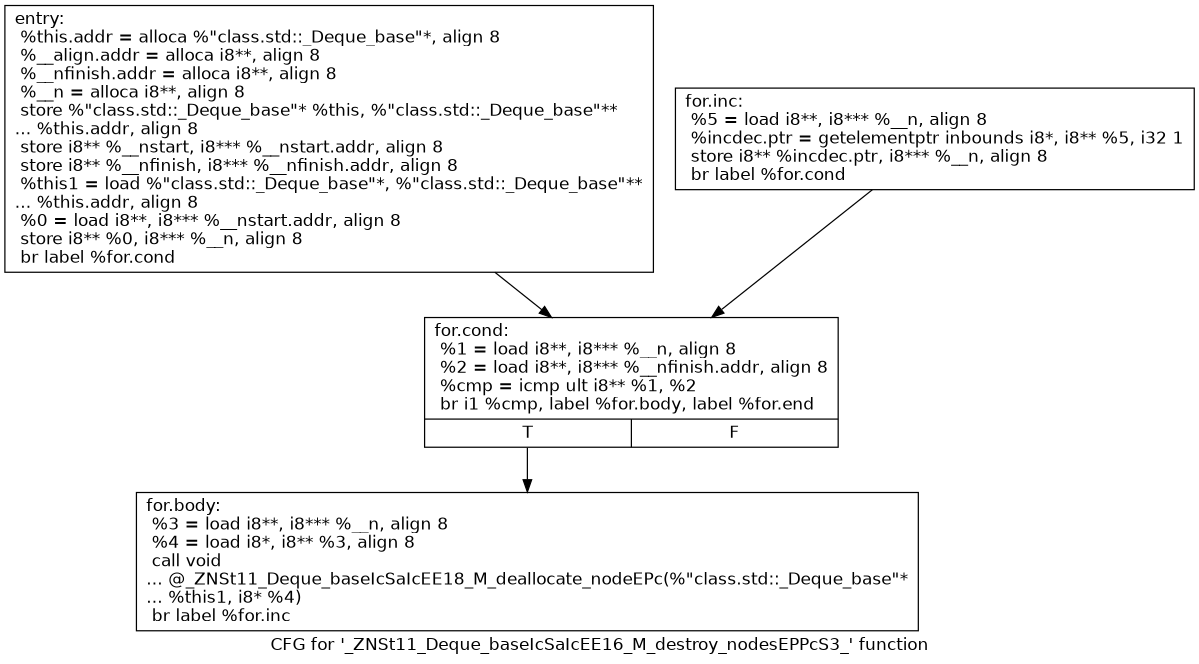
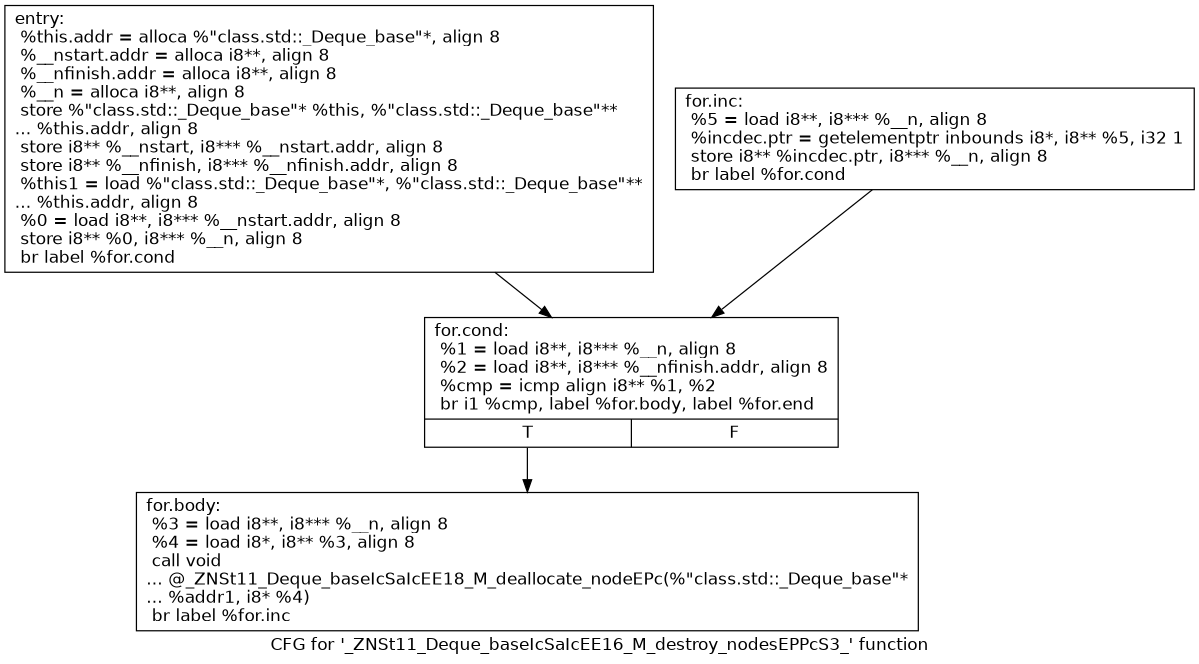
(168, 56) -> (173, 56)
(566, 386) -> (576, 386)
(224, 598) -> (228, 598)
